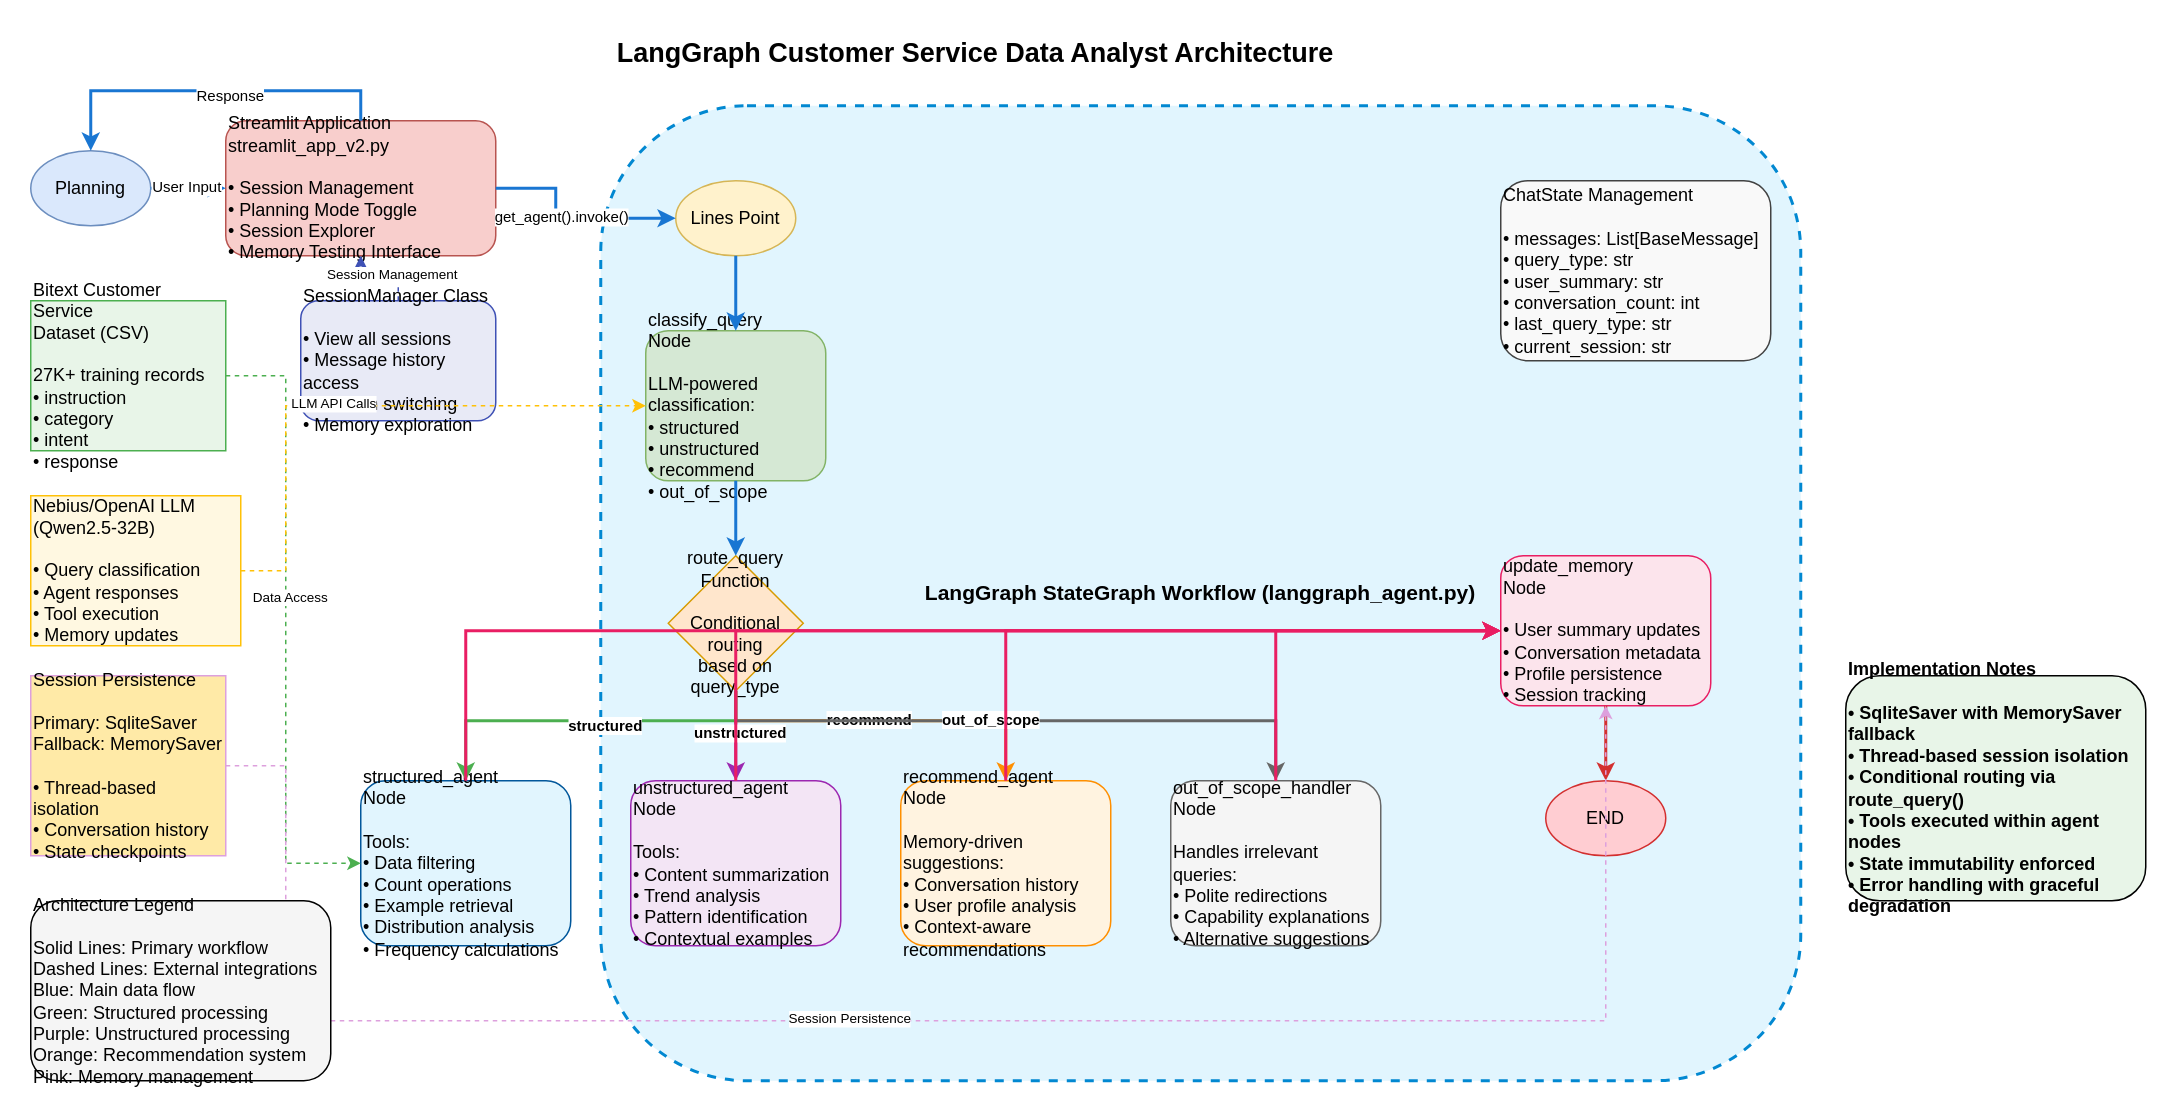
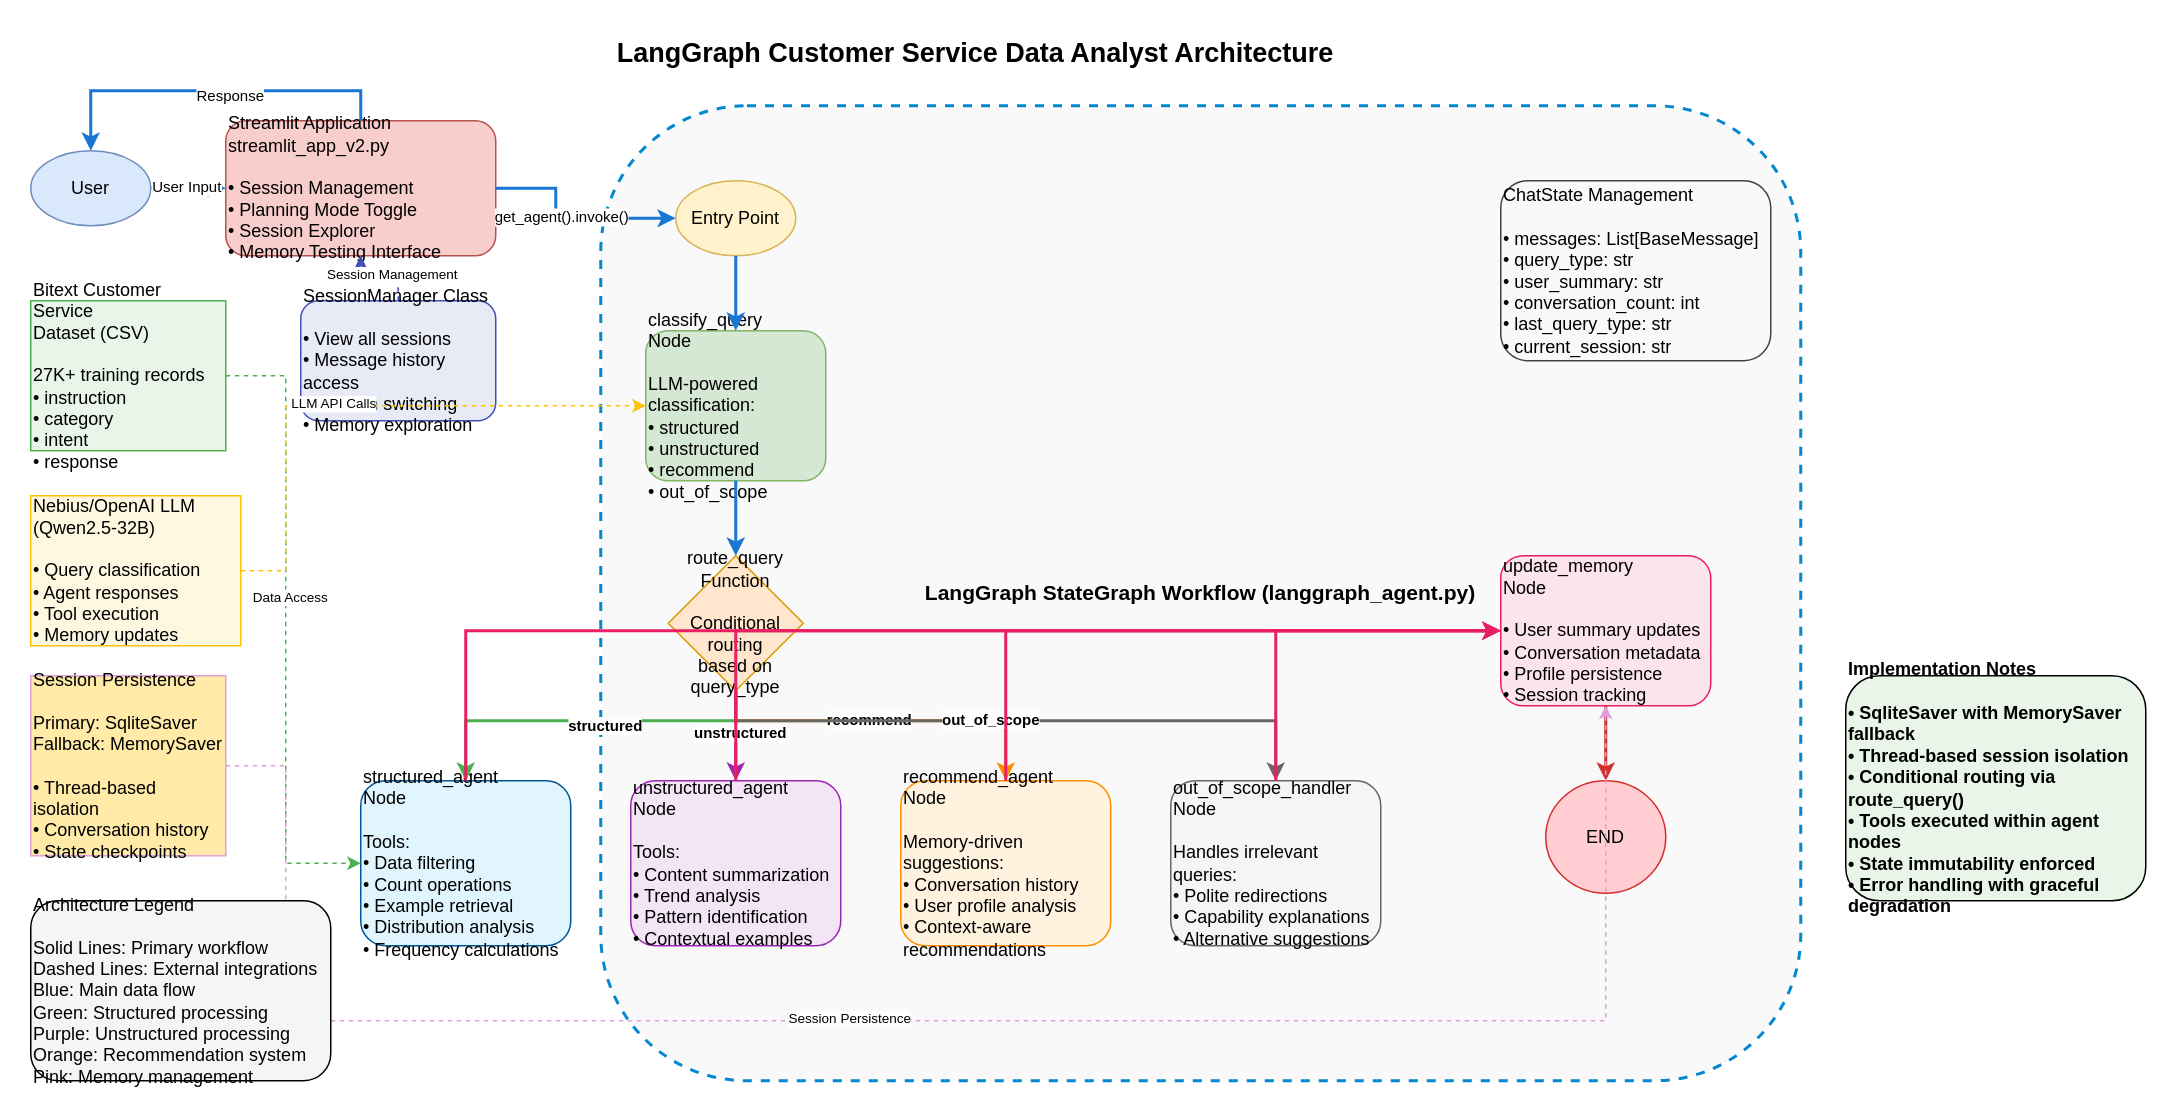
(91, 188) -> (91, 188)
(736, 218) -> (736, 218)
(1201, 593) -> (1201, 593)
(1606, 818) -> (1606, 837)
